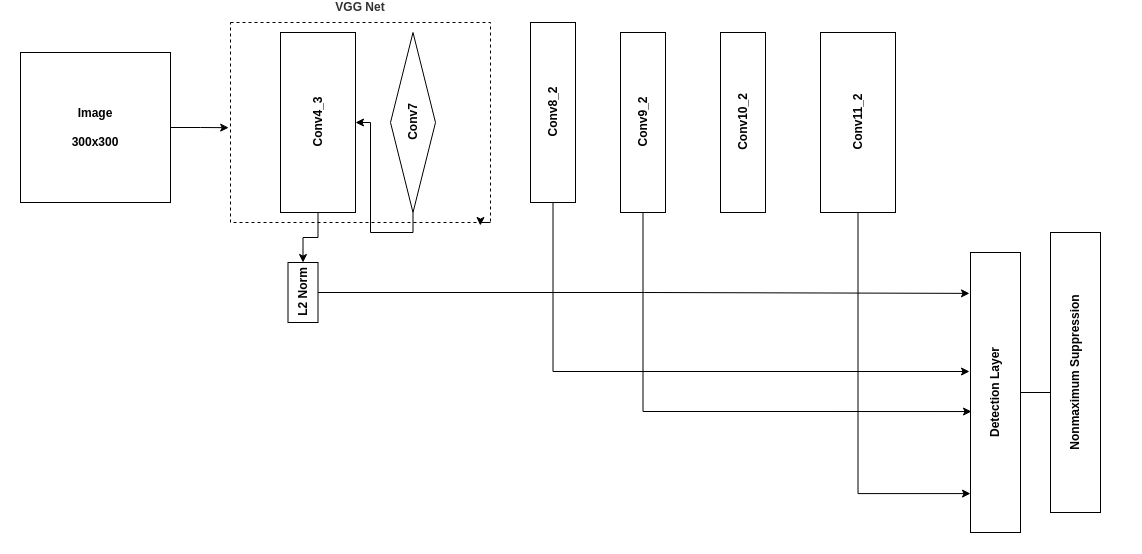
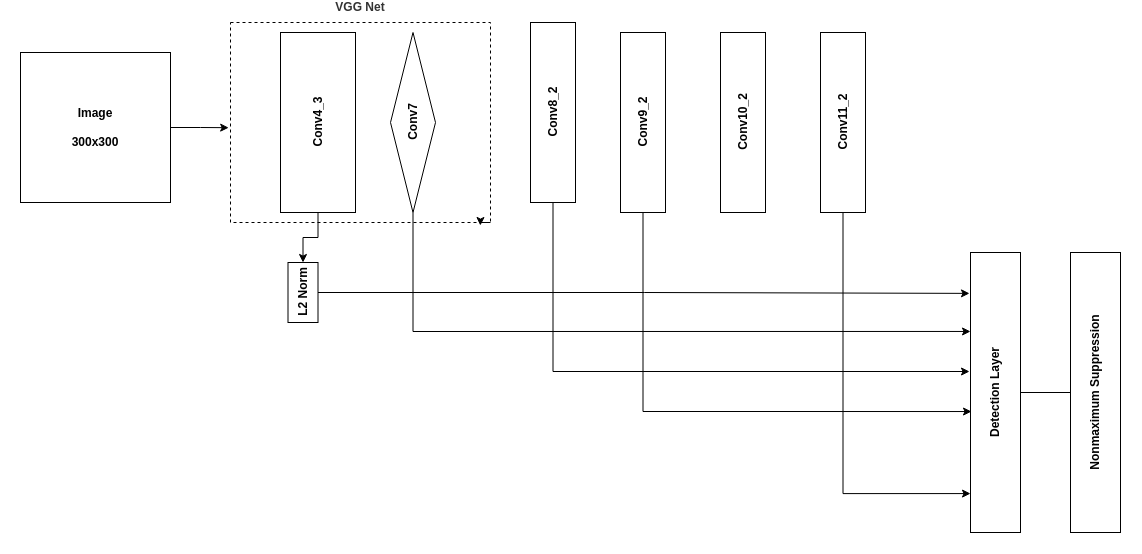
(858, 123) -> (843, 123)
(371, 197) -> (637, 331)
(1076, 373) -> (1096, 393)
